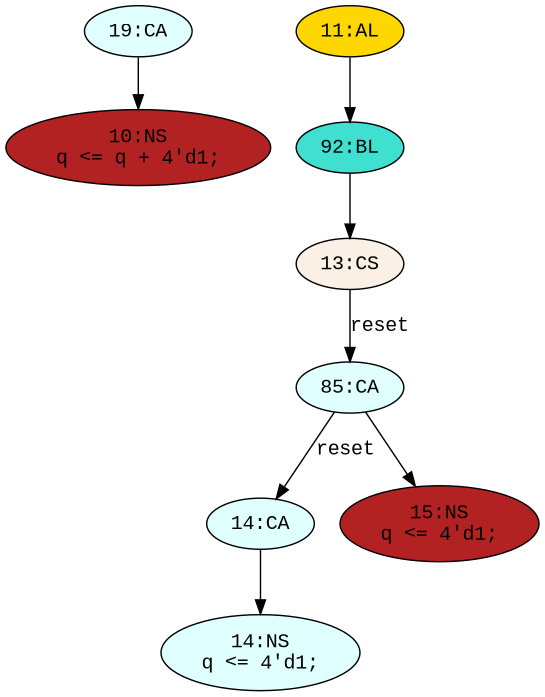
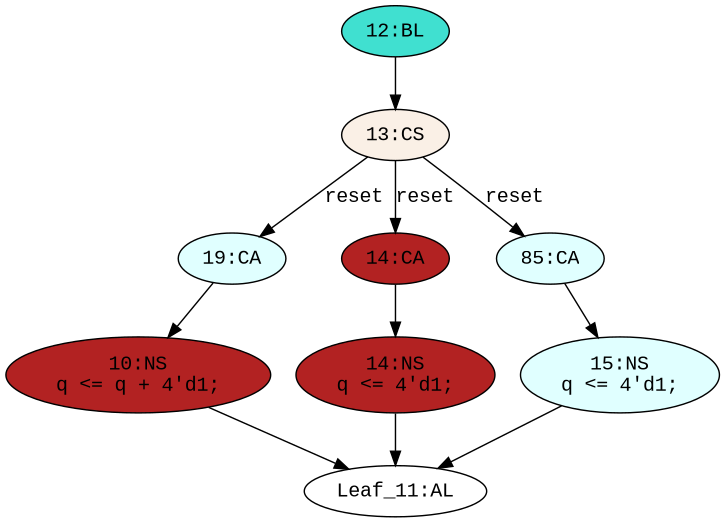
(350, 31) -> none
(350, 148) -> (395, 31)
none -> (320, 192)
(309, 449) -> (395, 190)
none -> (395, 491)
(260, 524) -> (395, 259)
(440, 524) -> (620, 375)
(260, 653) -> (395, 375)
